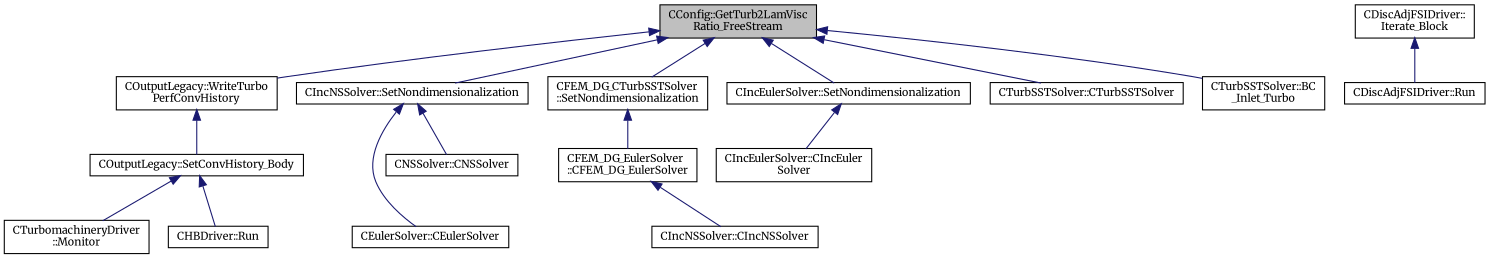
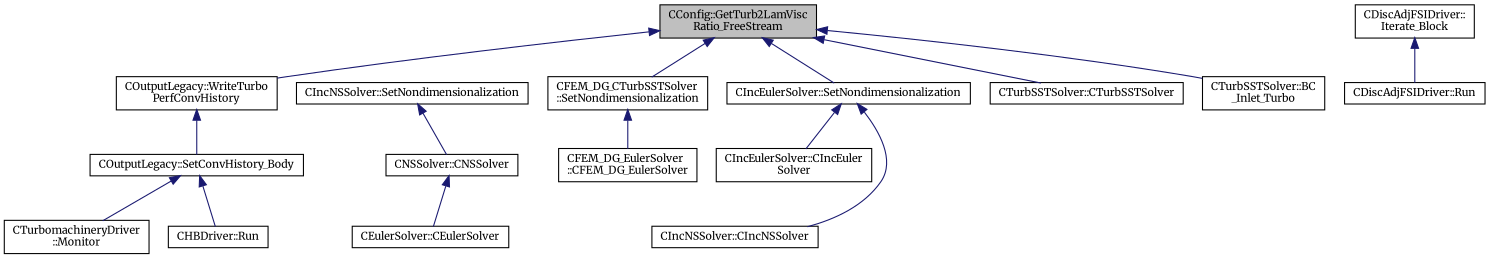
(556, 61) -> none
(374, 175) -> (440, 206)
(691, 207) -> (877, 186)
